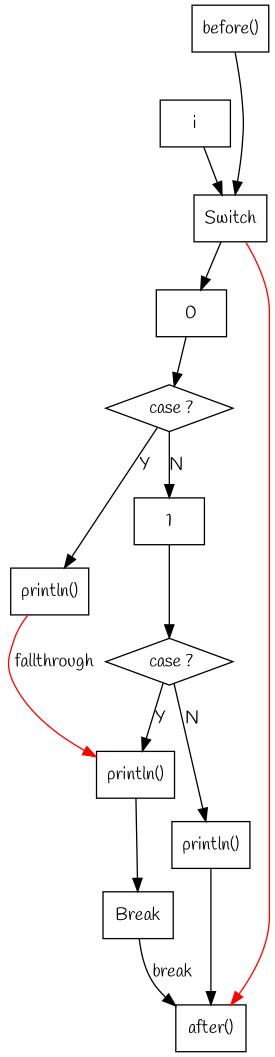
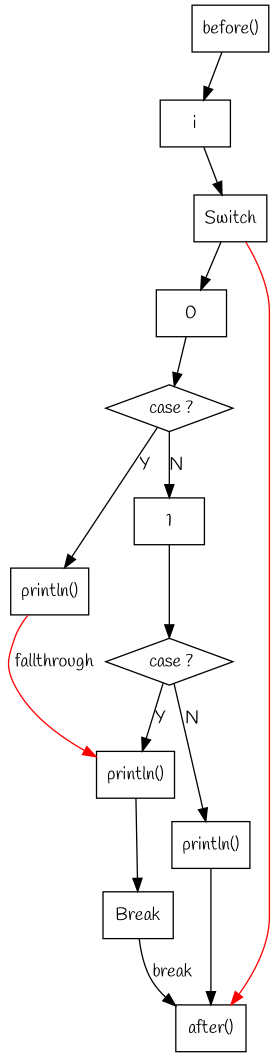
(243, 117) -> (215, 70)
